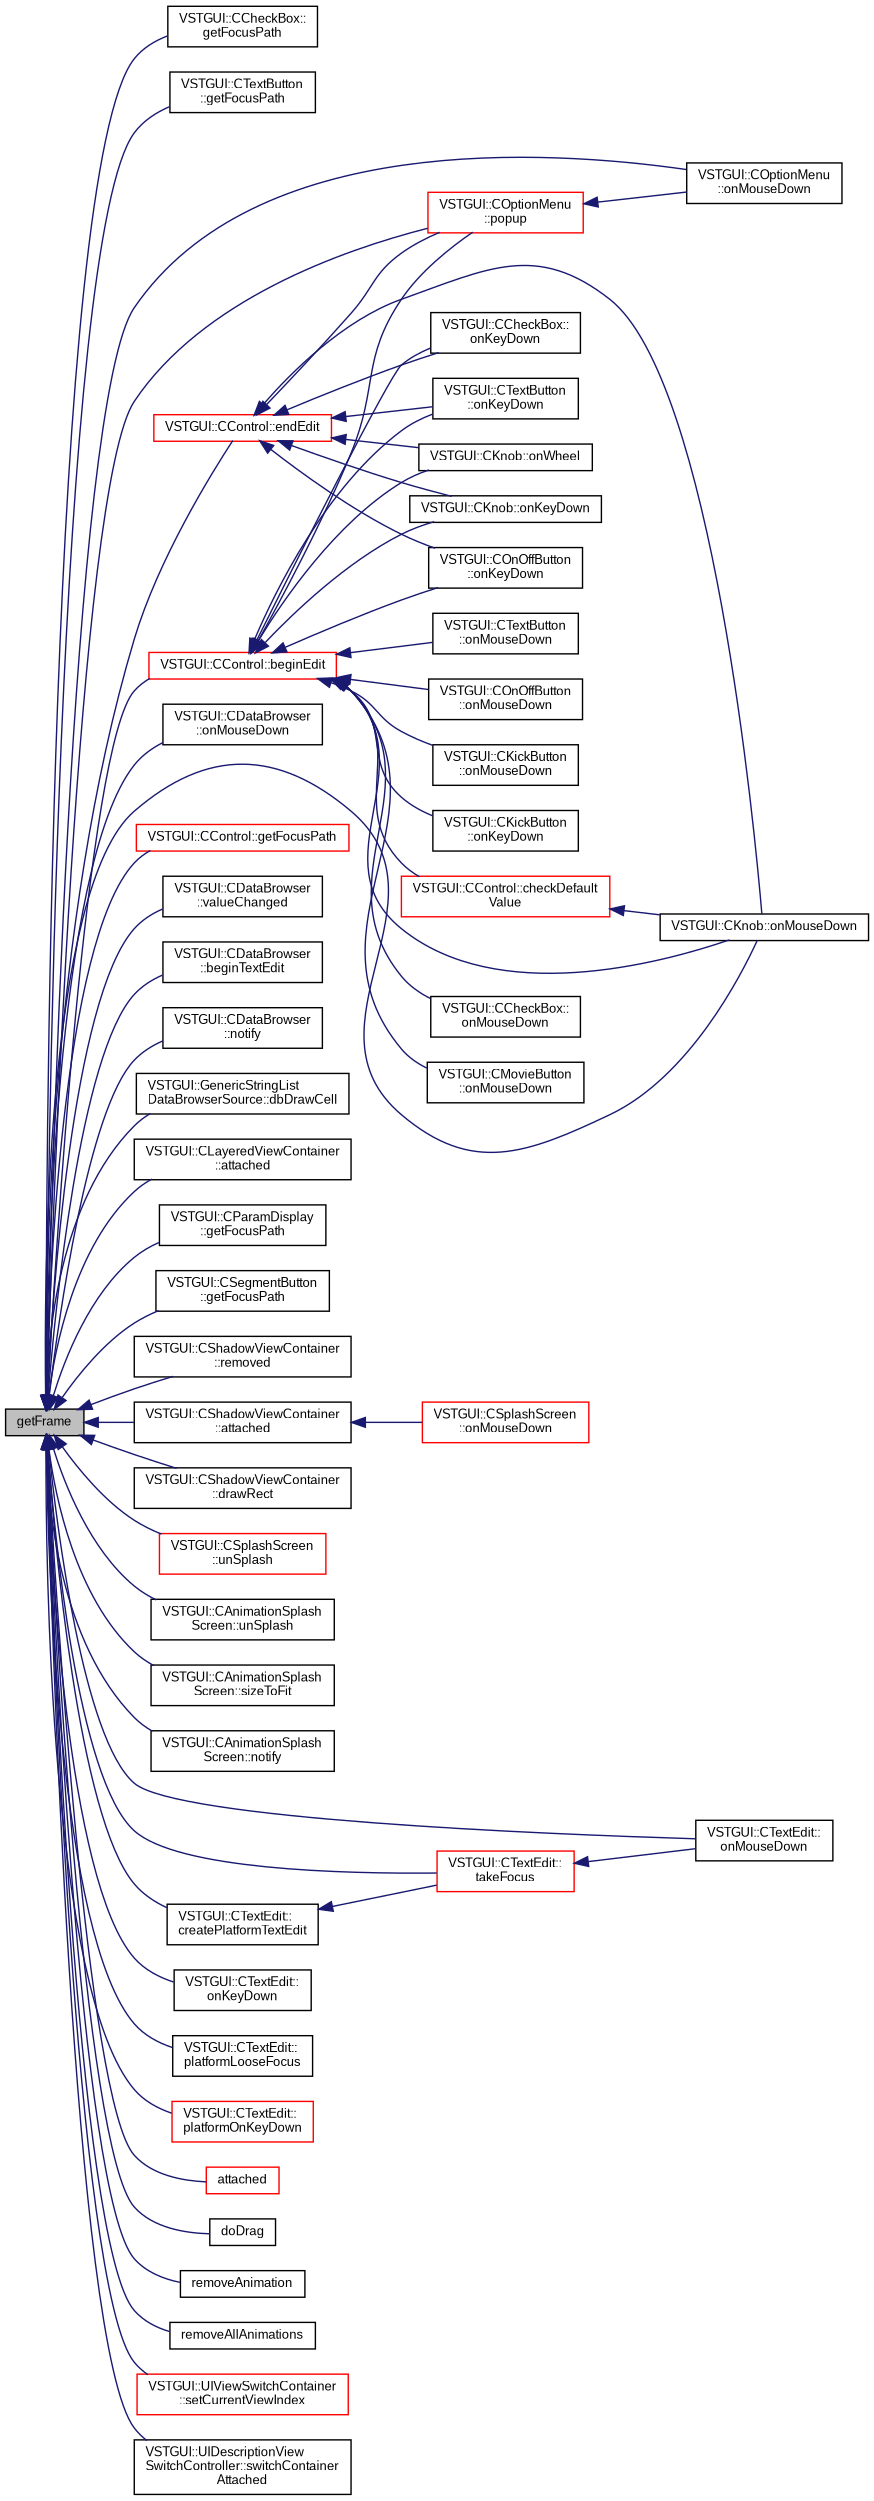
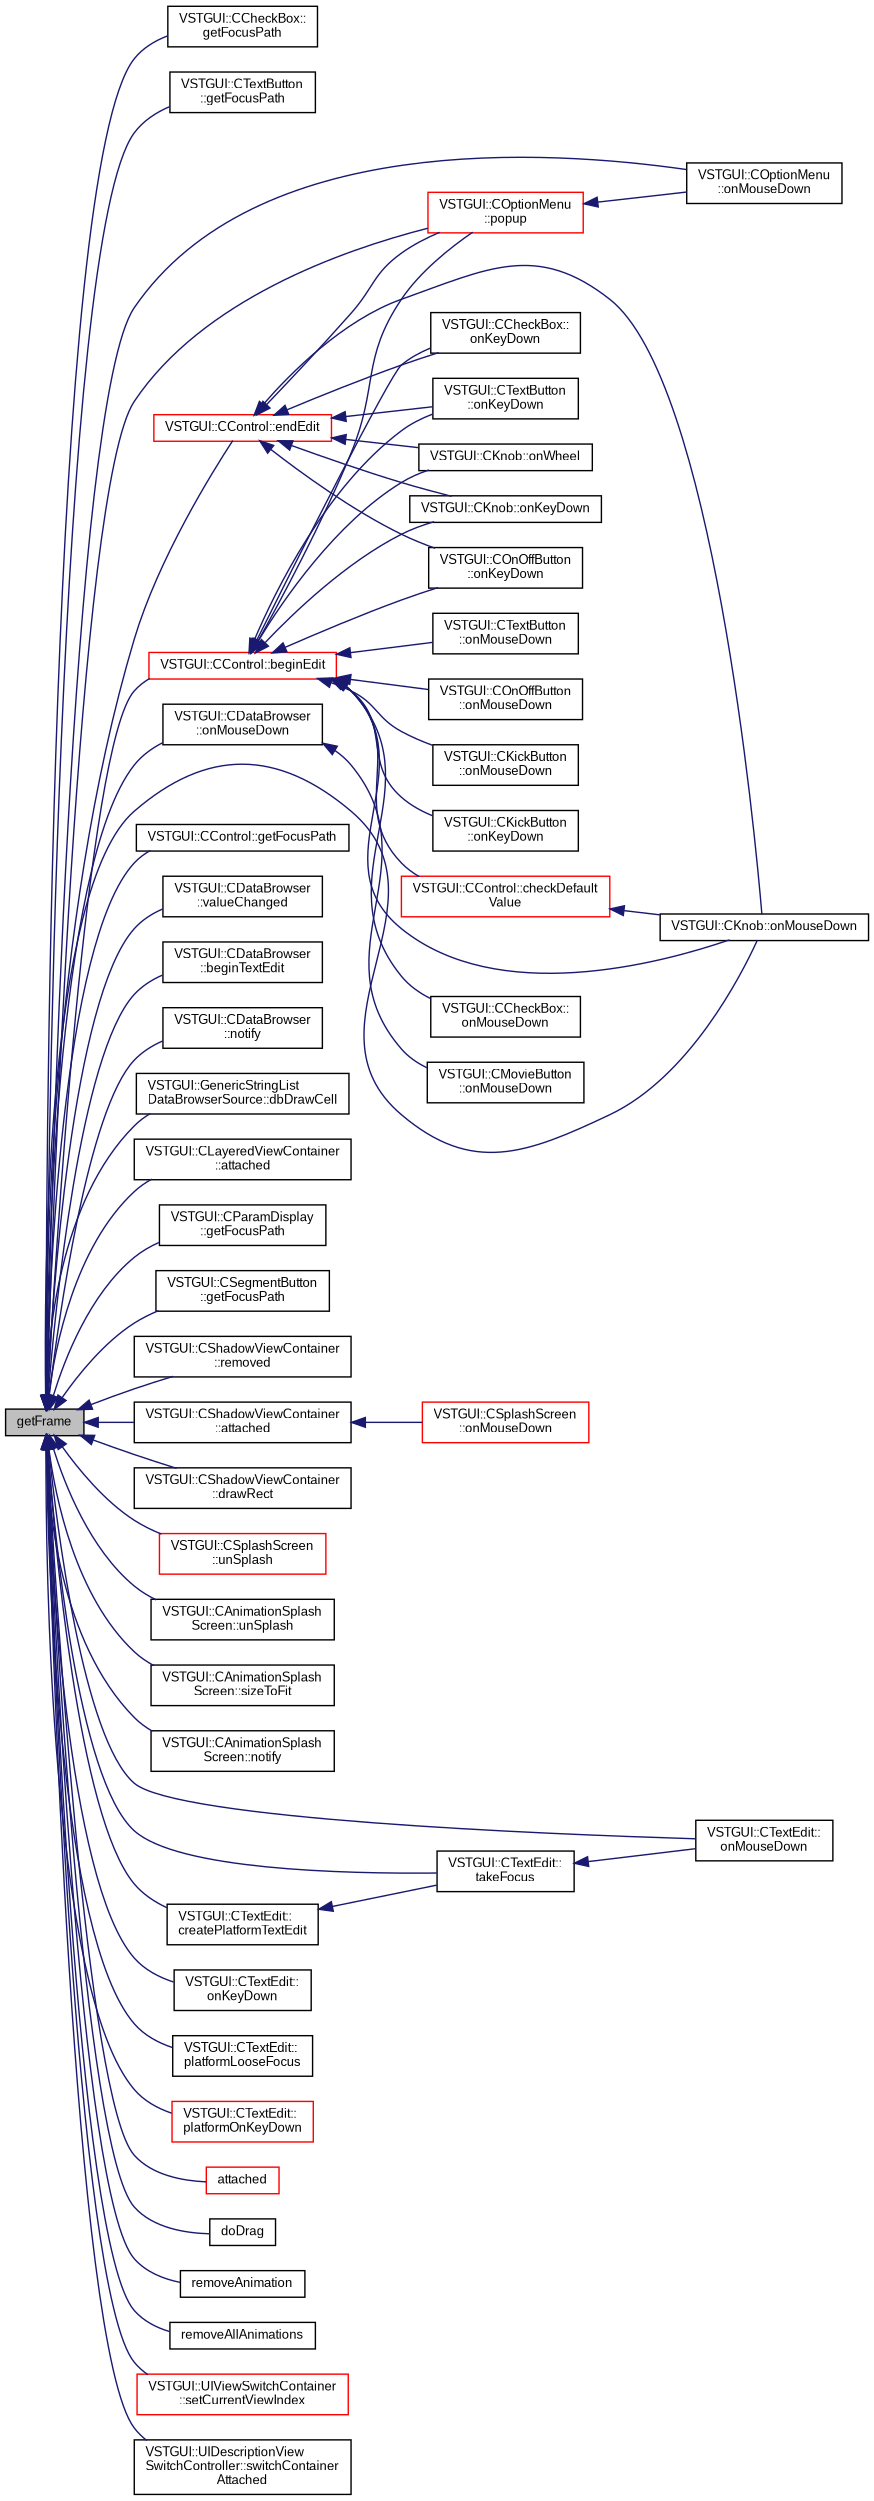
(243, 838) -> (243, 838)
(367, 934) -> (371, 939)
(506, 1871) -> (506, 1871)
